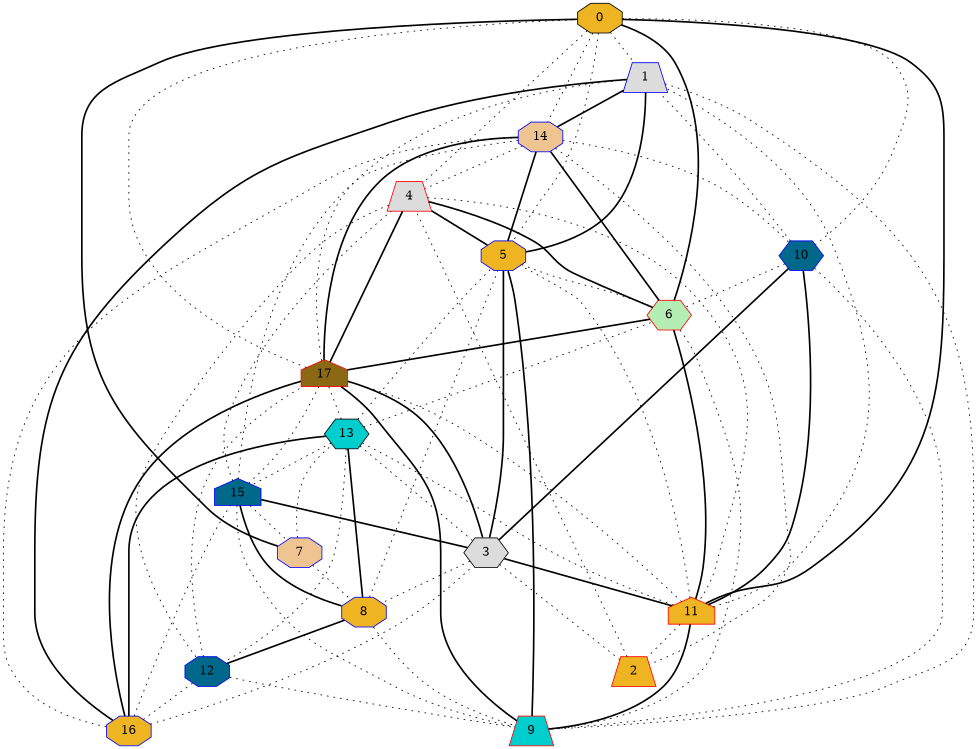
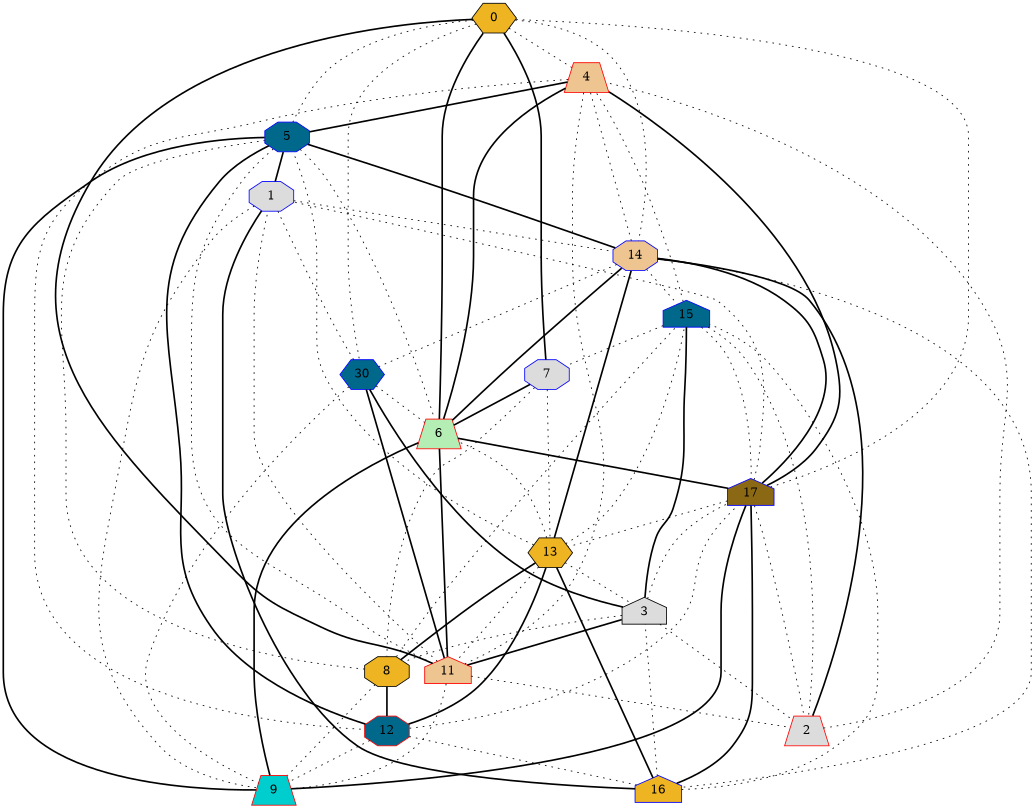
(600, 18) -> (494, 18)
(622, 47) -> none
(645, 78) -> (271, 196)
(590, 109) -> (453, 226)
(409, 196) -> (587, 78)
(503, 256) -> (287, 137)
(801, 256) -> (362, 375)
(669, 315) -> (439, 434)
(324, 375) -> (751, 493)
(773, 402) -> (859, 426)
none -> (492, 405)
(503, 411) -> (181, 463)
none -> (591, 411)
(347, 434) -> (550, 553)
(438, 439) -> (676, 541)
(519, 466) -> (782, 610)
(300, 553) -> (547, 375)
(486, 553) -> (644, 612)
(274, 572) -> (531, 488)
(734, 581) -> (263, 571)
(320, 583) -> (497, 665)
(364, 612) -> (387, 672)
(692, 612) -> (448, 672)
(329, 652) -> (803, 507)
(207, 672) -> (387, 731)
(634, 672) -> (807, 731)
(641, 703) -> (385, 766)
(129, 731) -> (658, 790)
